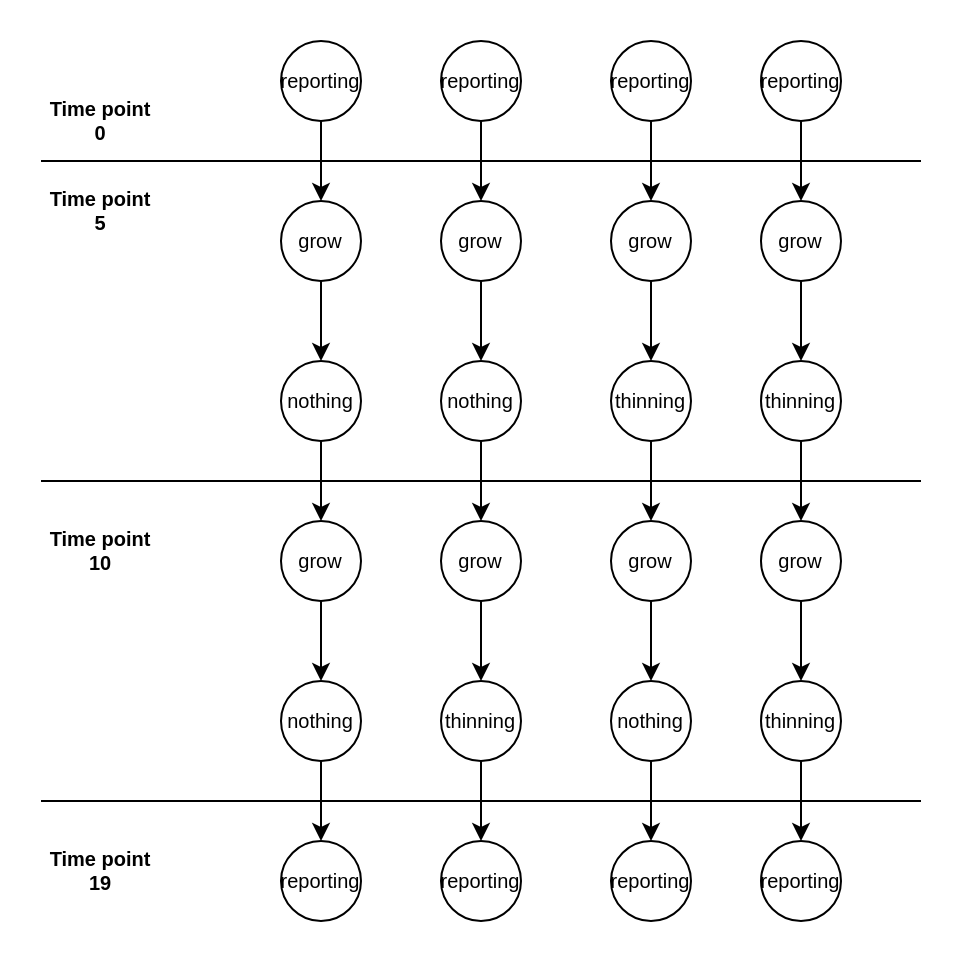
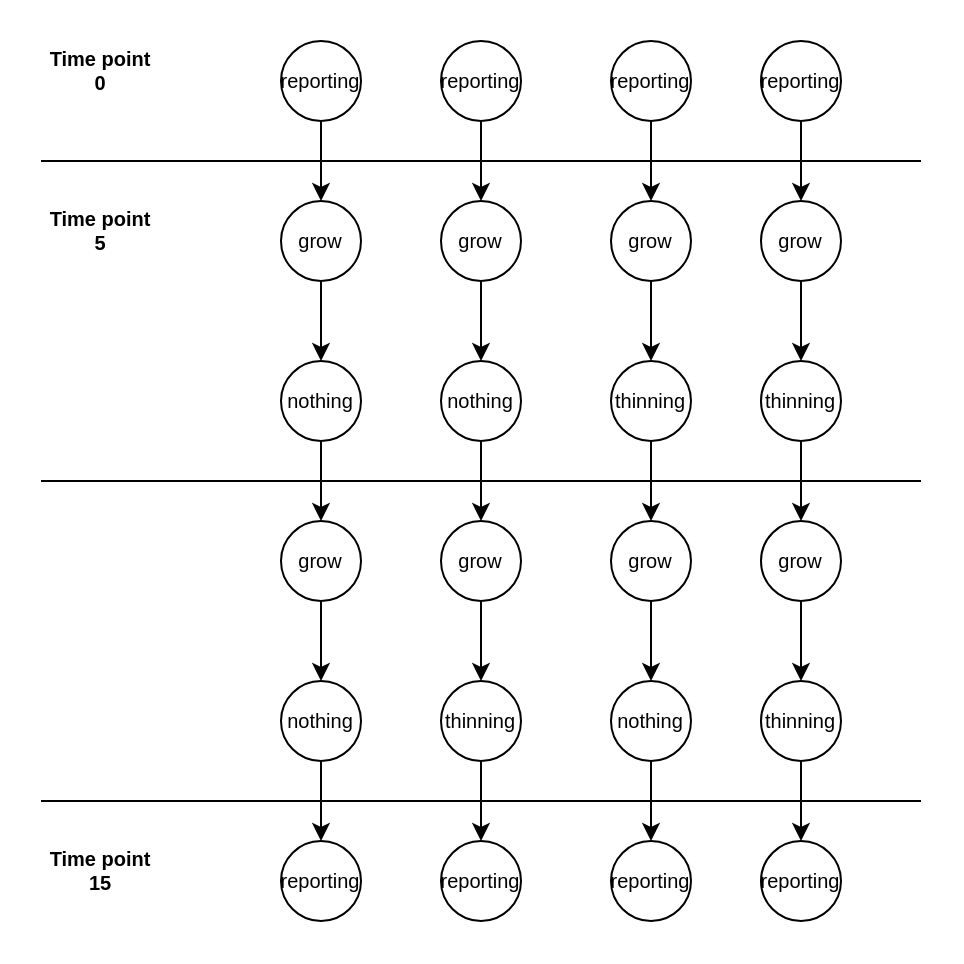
(101, 121) -> (101, 71)
(101, 211) -> (101, 231)
(101, 551) -> none
(101, 871) -> (101, 871)
